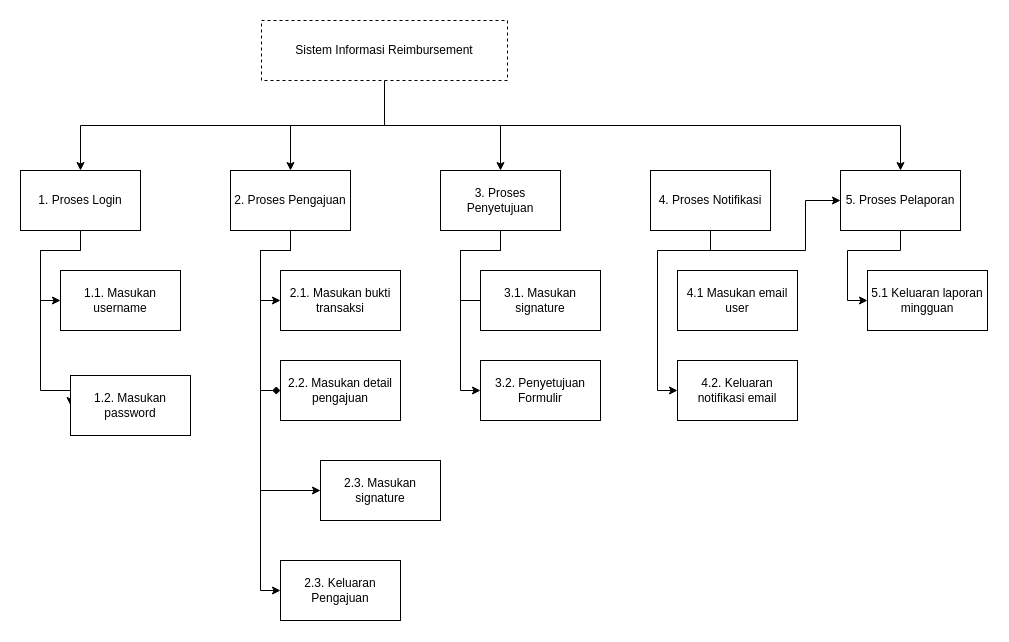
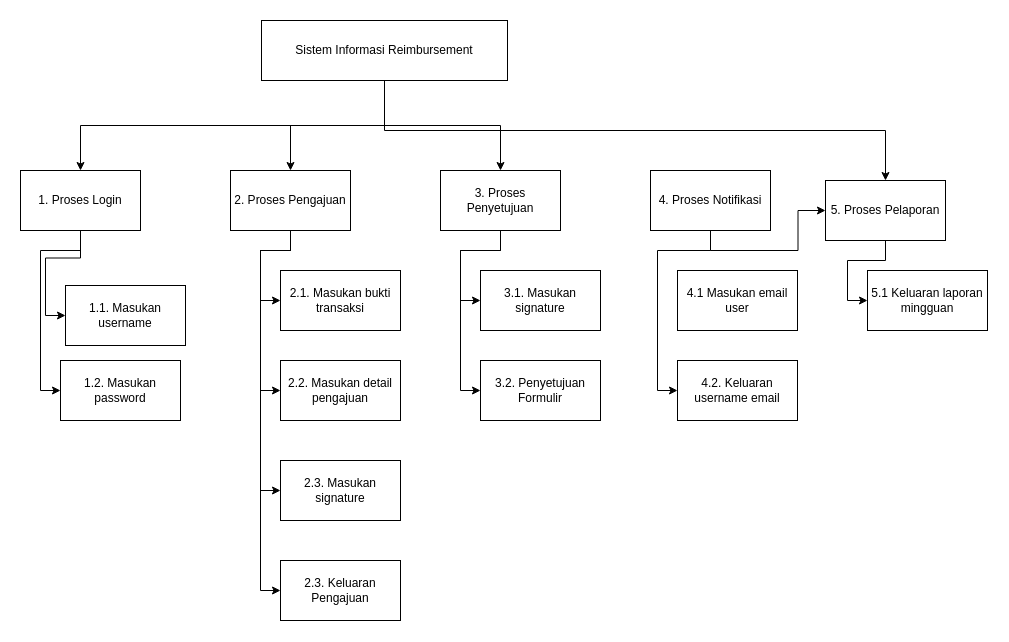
(385, 51) -> (385, 51)
(901, 201) -> (886, 211)
(121, 301) -> (126, 316)
(475, 301) -> (472, 301)
(272, 391) -> (272, 391)
(738, 391) -> (738, 391)
(131, 406) -> (121, 391)
(381, 491) -> (341, 491)
